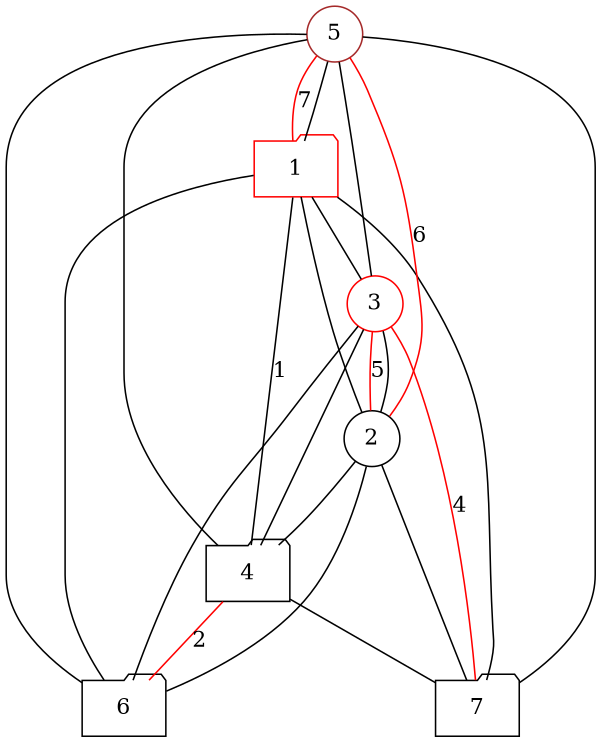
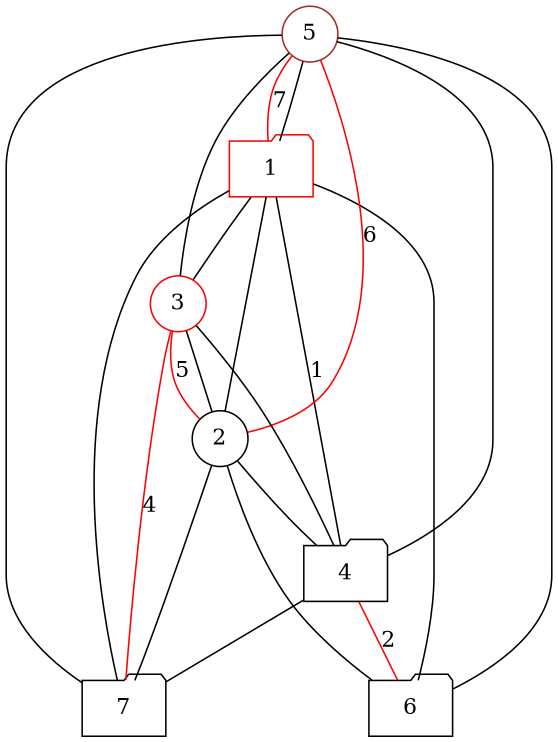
(227, 492) -> none
